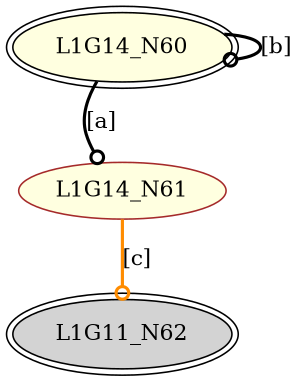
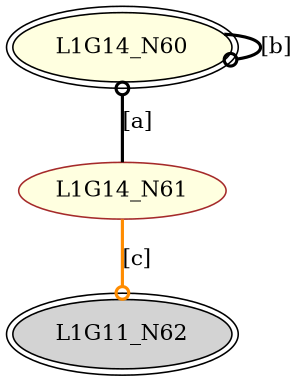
(85, 116) -> (122, 129)
